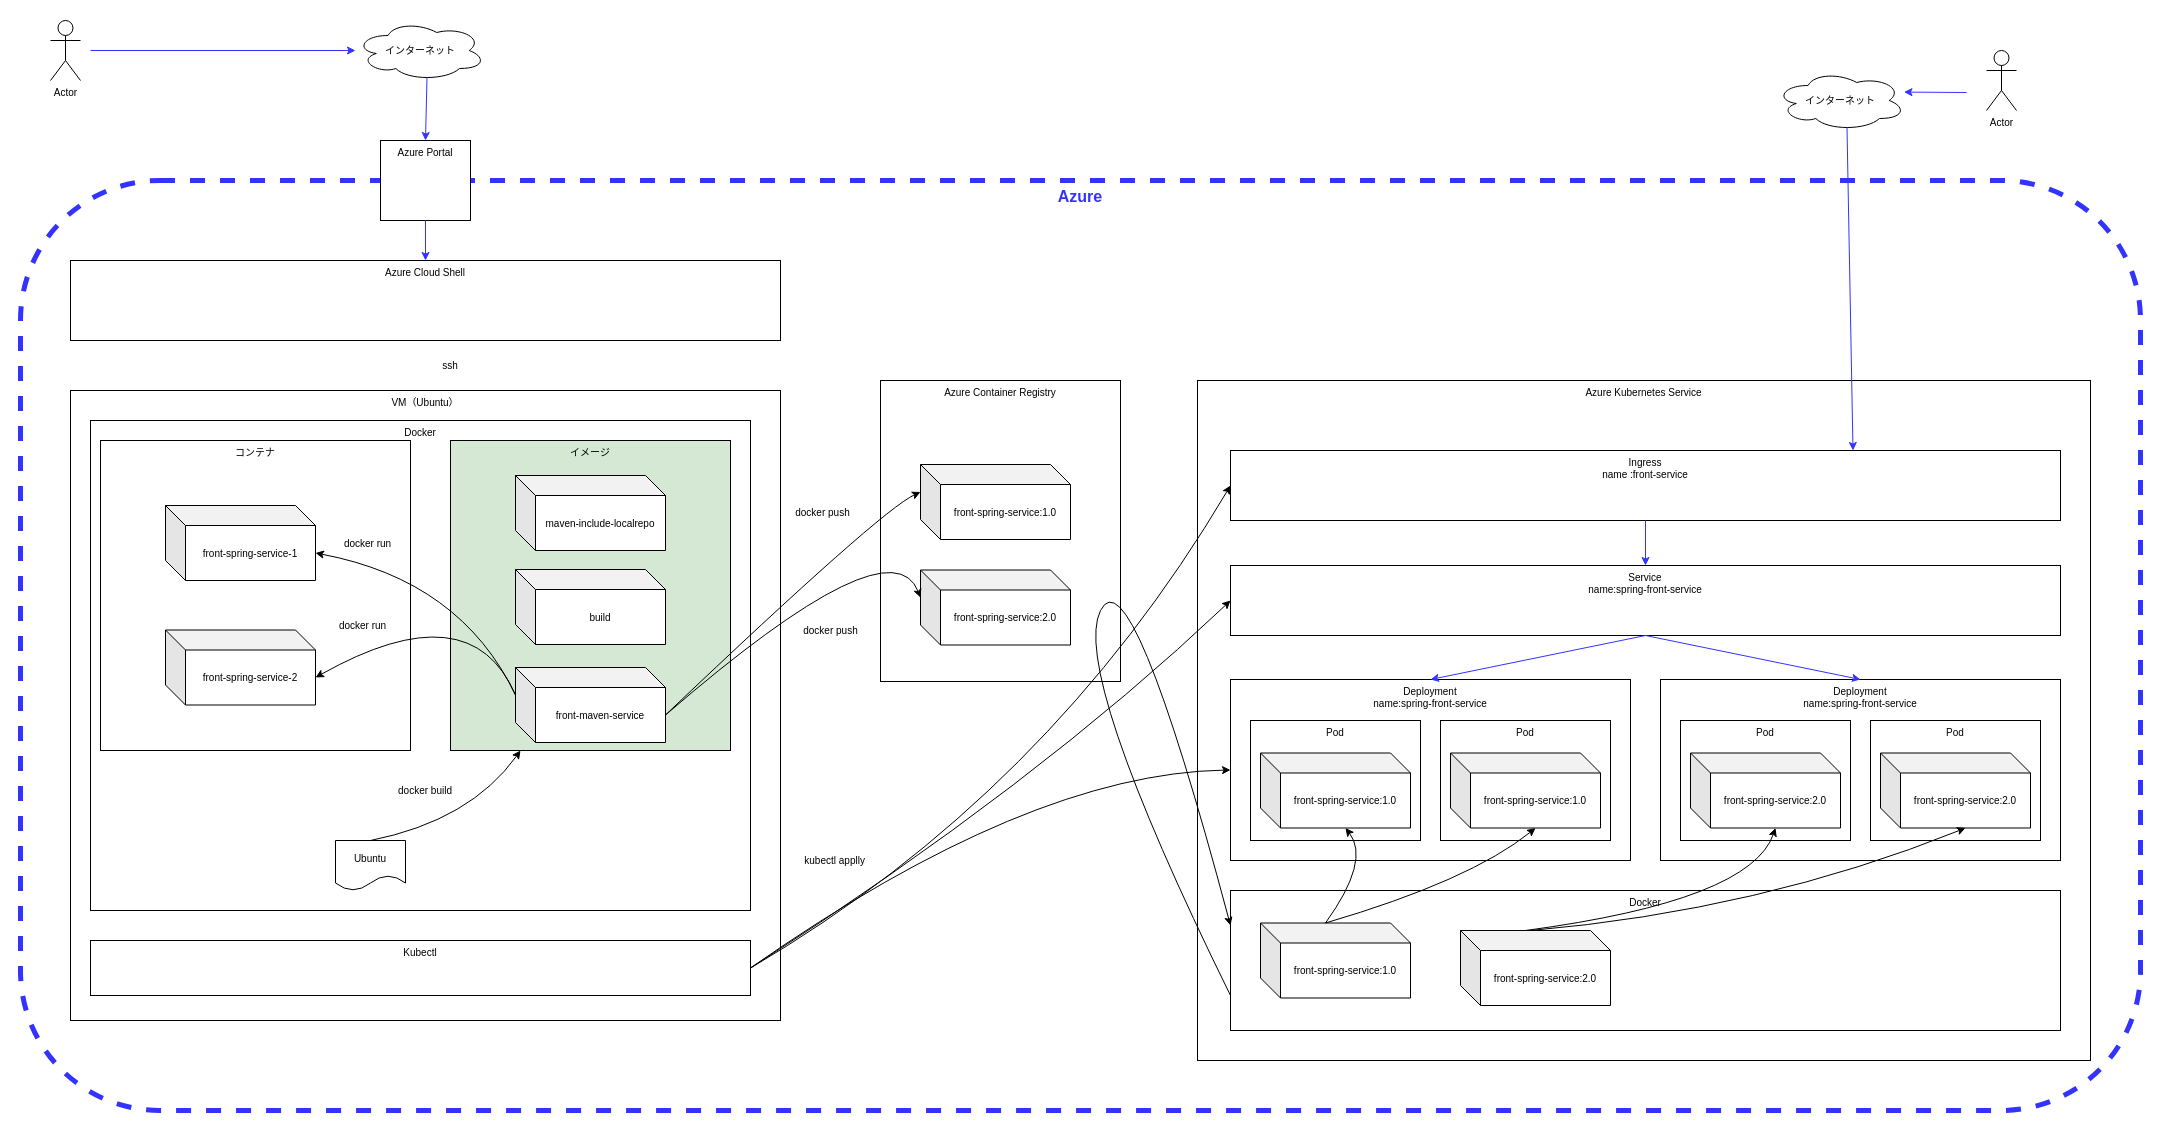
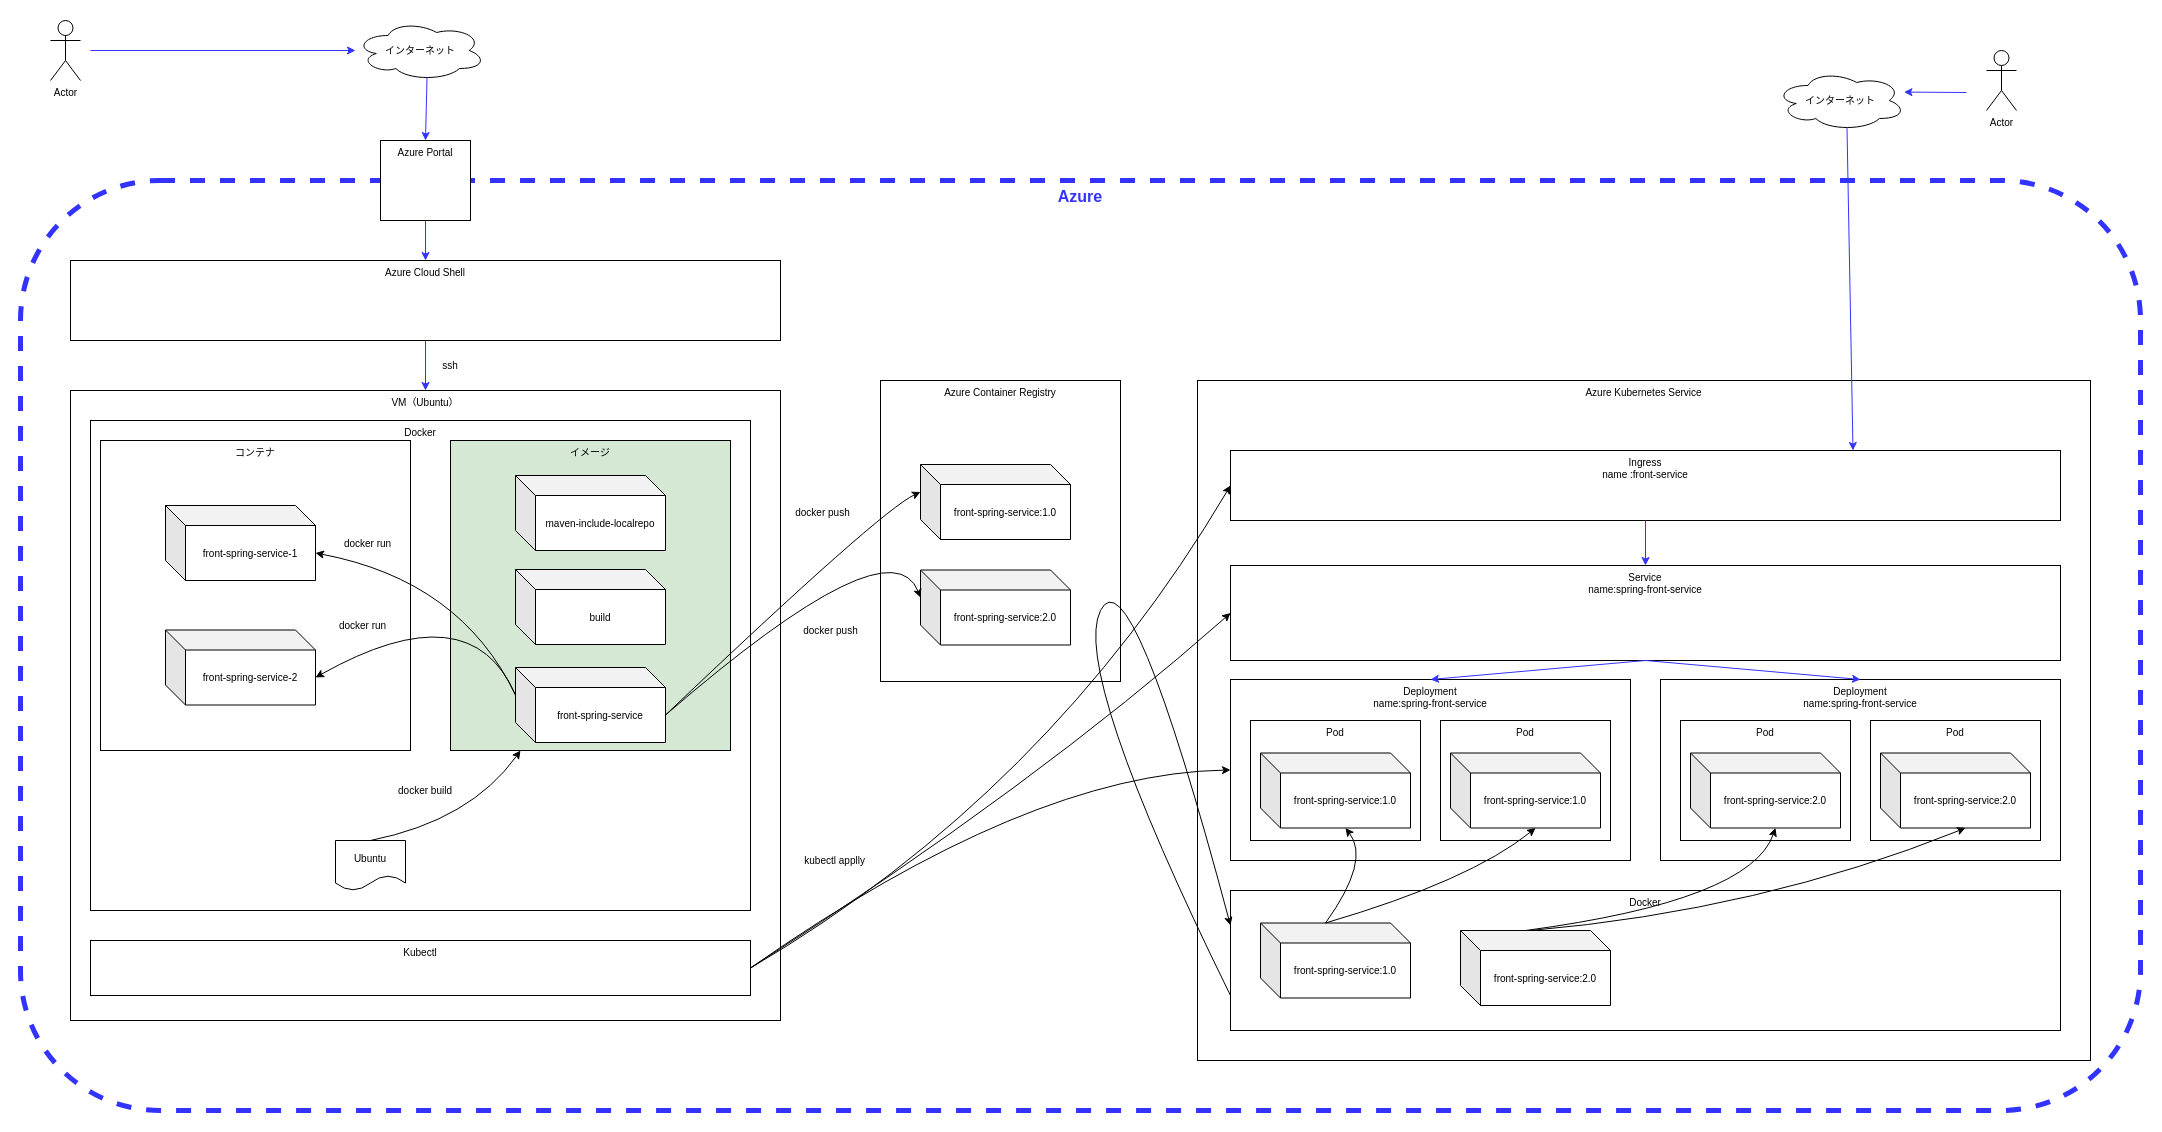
none -> (426, 362)
(1646, 601) -> (1646, 613)
(601, 716) -> (601, 716)
